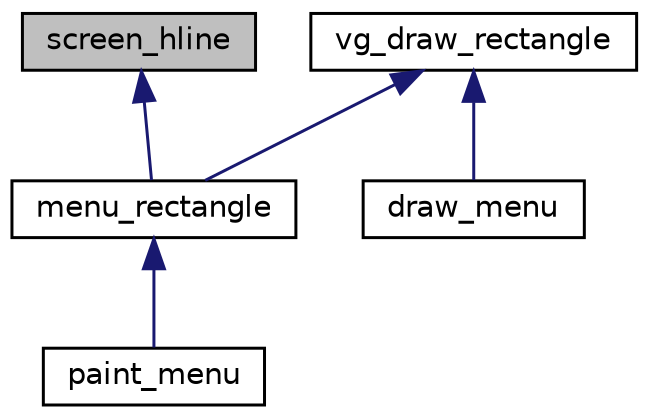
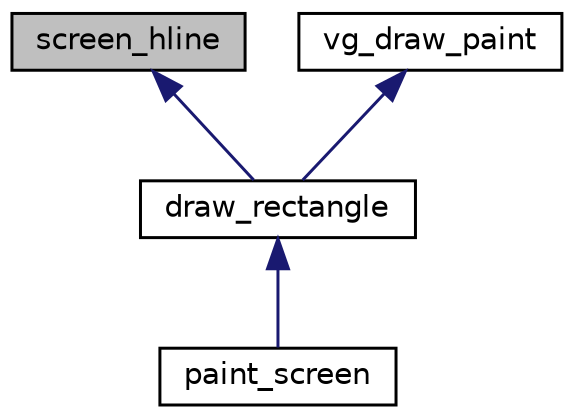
(474, 42) -> (430, 42)
(154, 209) -> (278, 209)
(474, 209) -> none
(154, 377) -> (278, 377)
